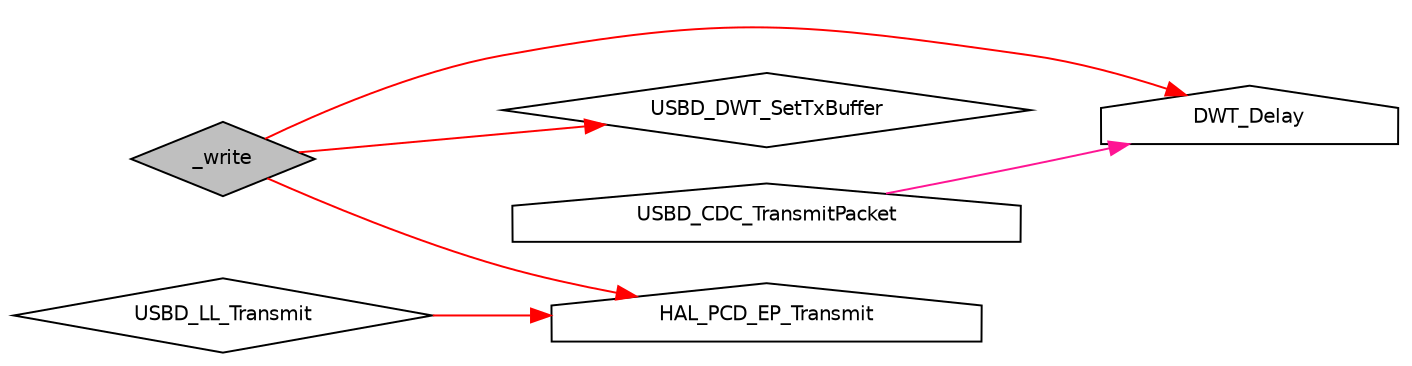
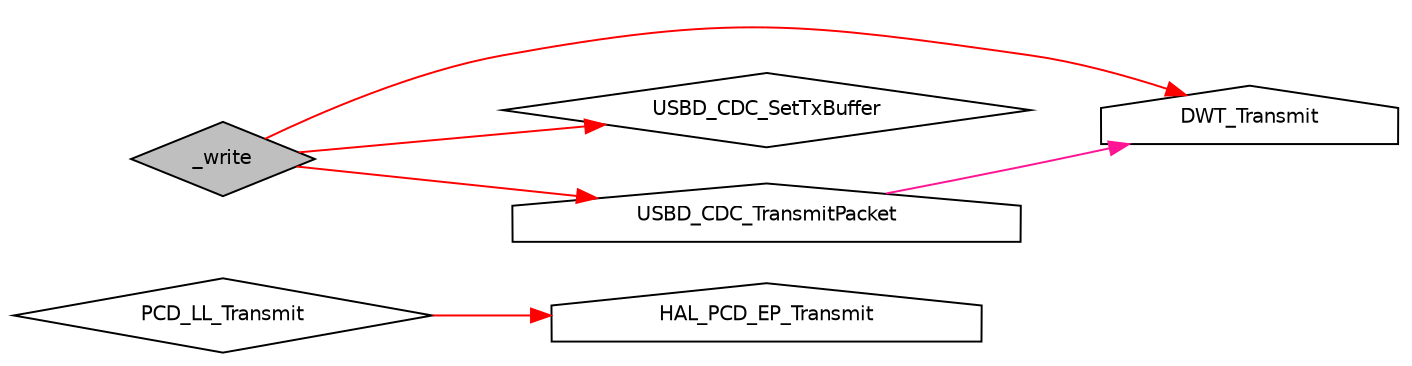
(767, 110) -> (767, 110)
(1250, 118) -> (1250, 118)
(439, 246) -> (437, 181)
(223, 315) -> (223, 315)
